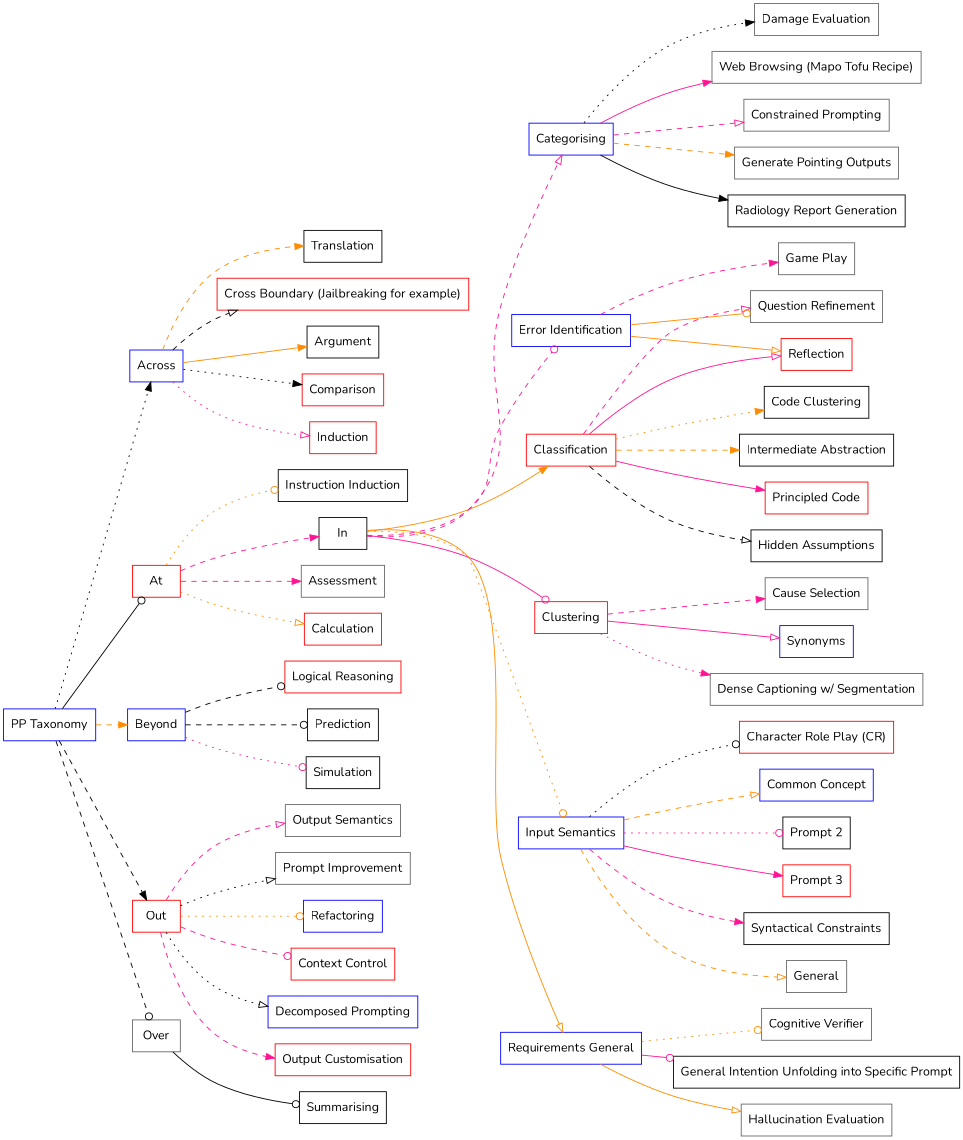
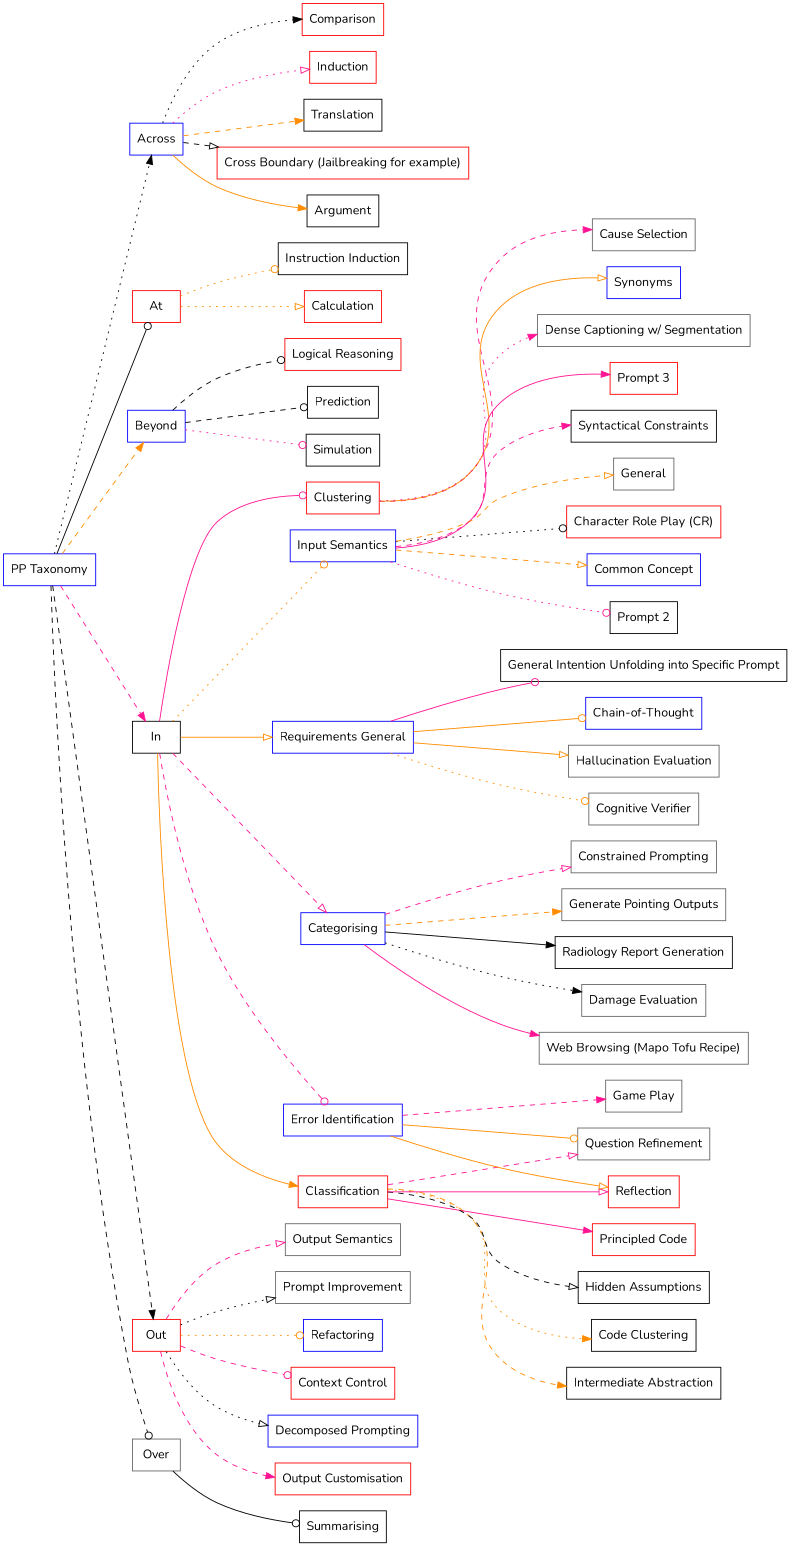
(244, 550) -> (101, 650)
(343, 581) -> none
(689, 629) -> (485, 330)
none -> (644, 713)
